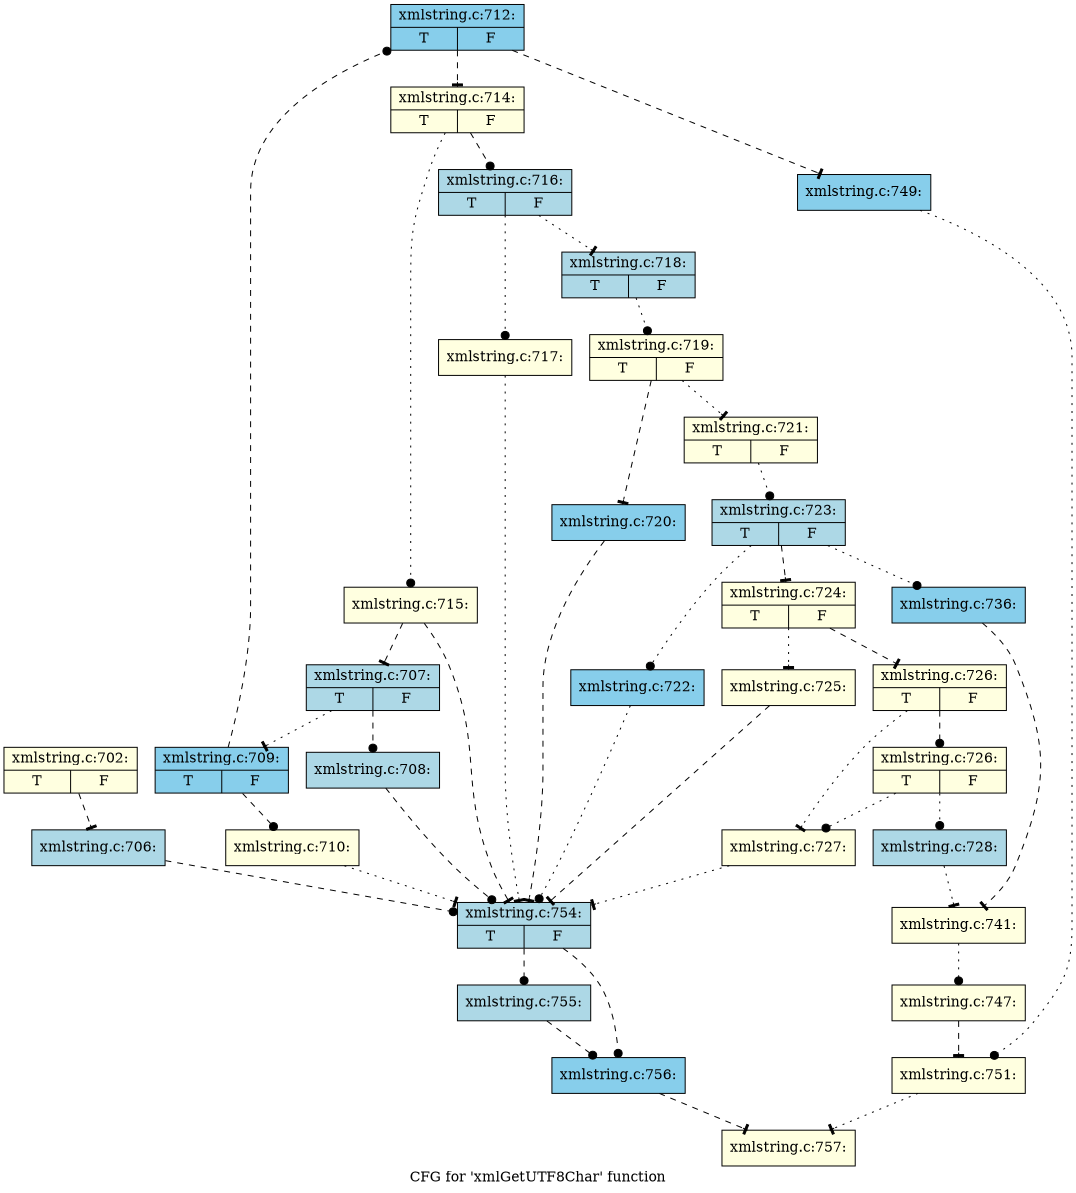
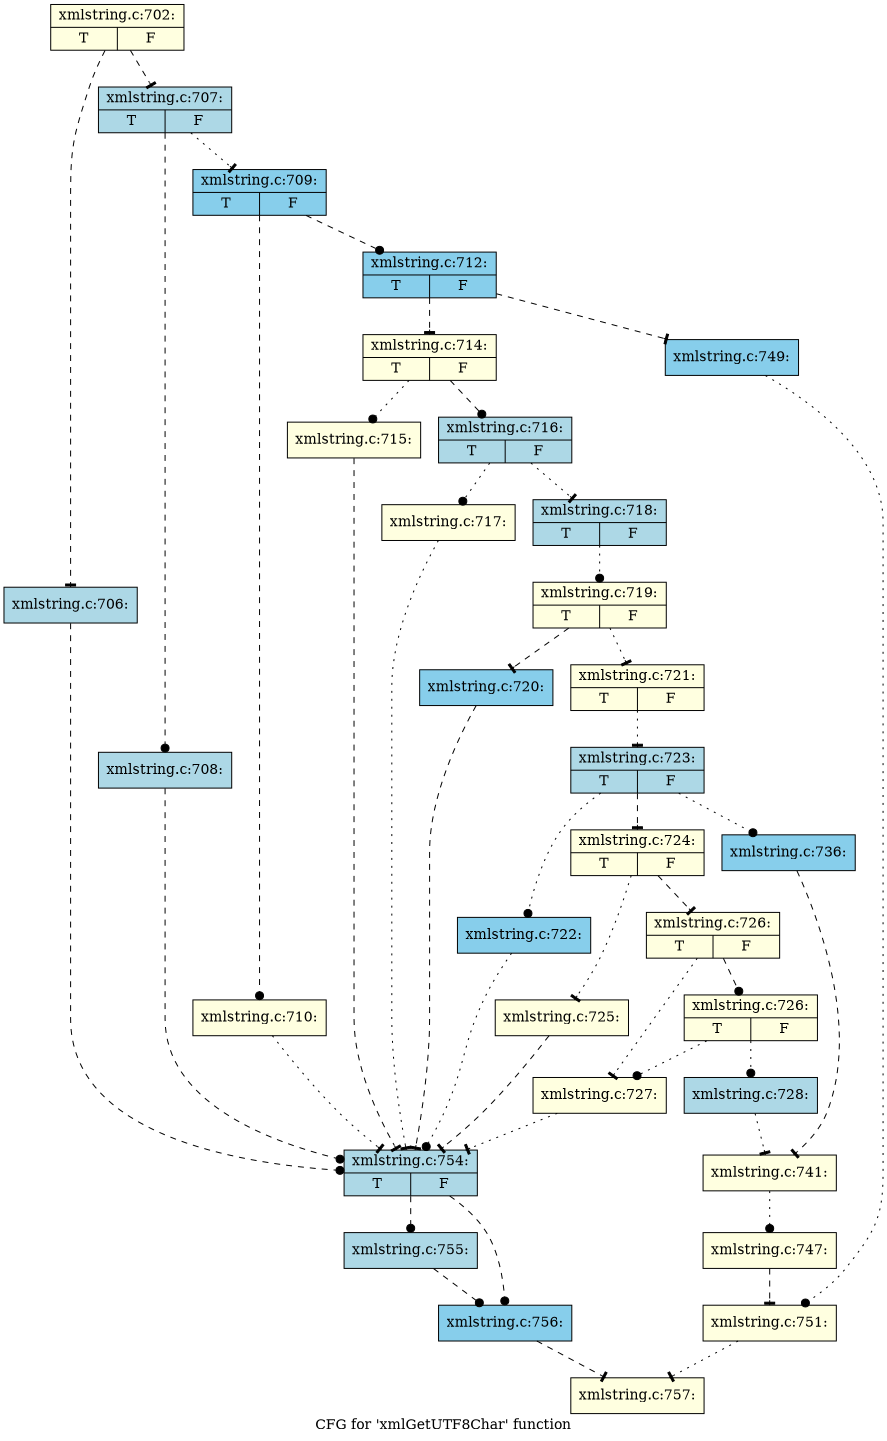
(763, 477) -> (637, 726)
(394, 642) -> (140, 66)
